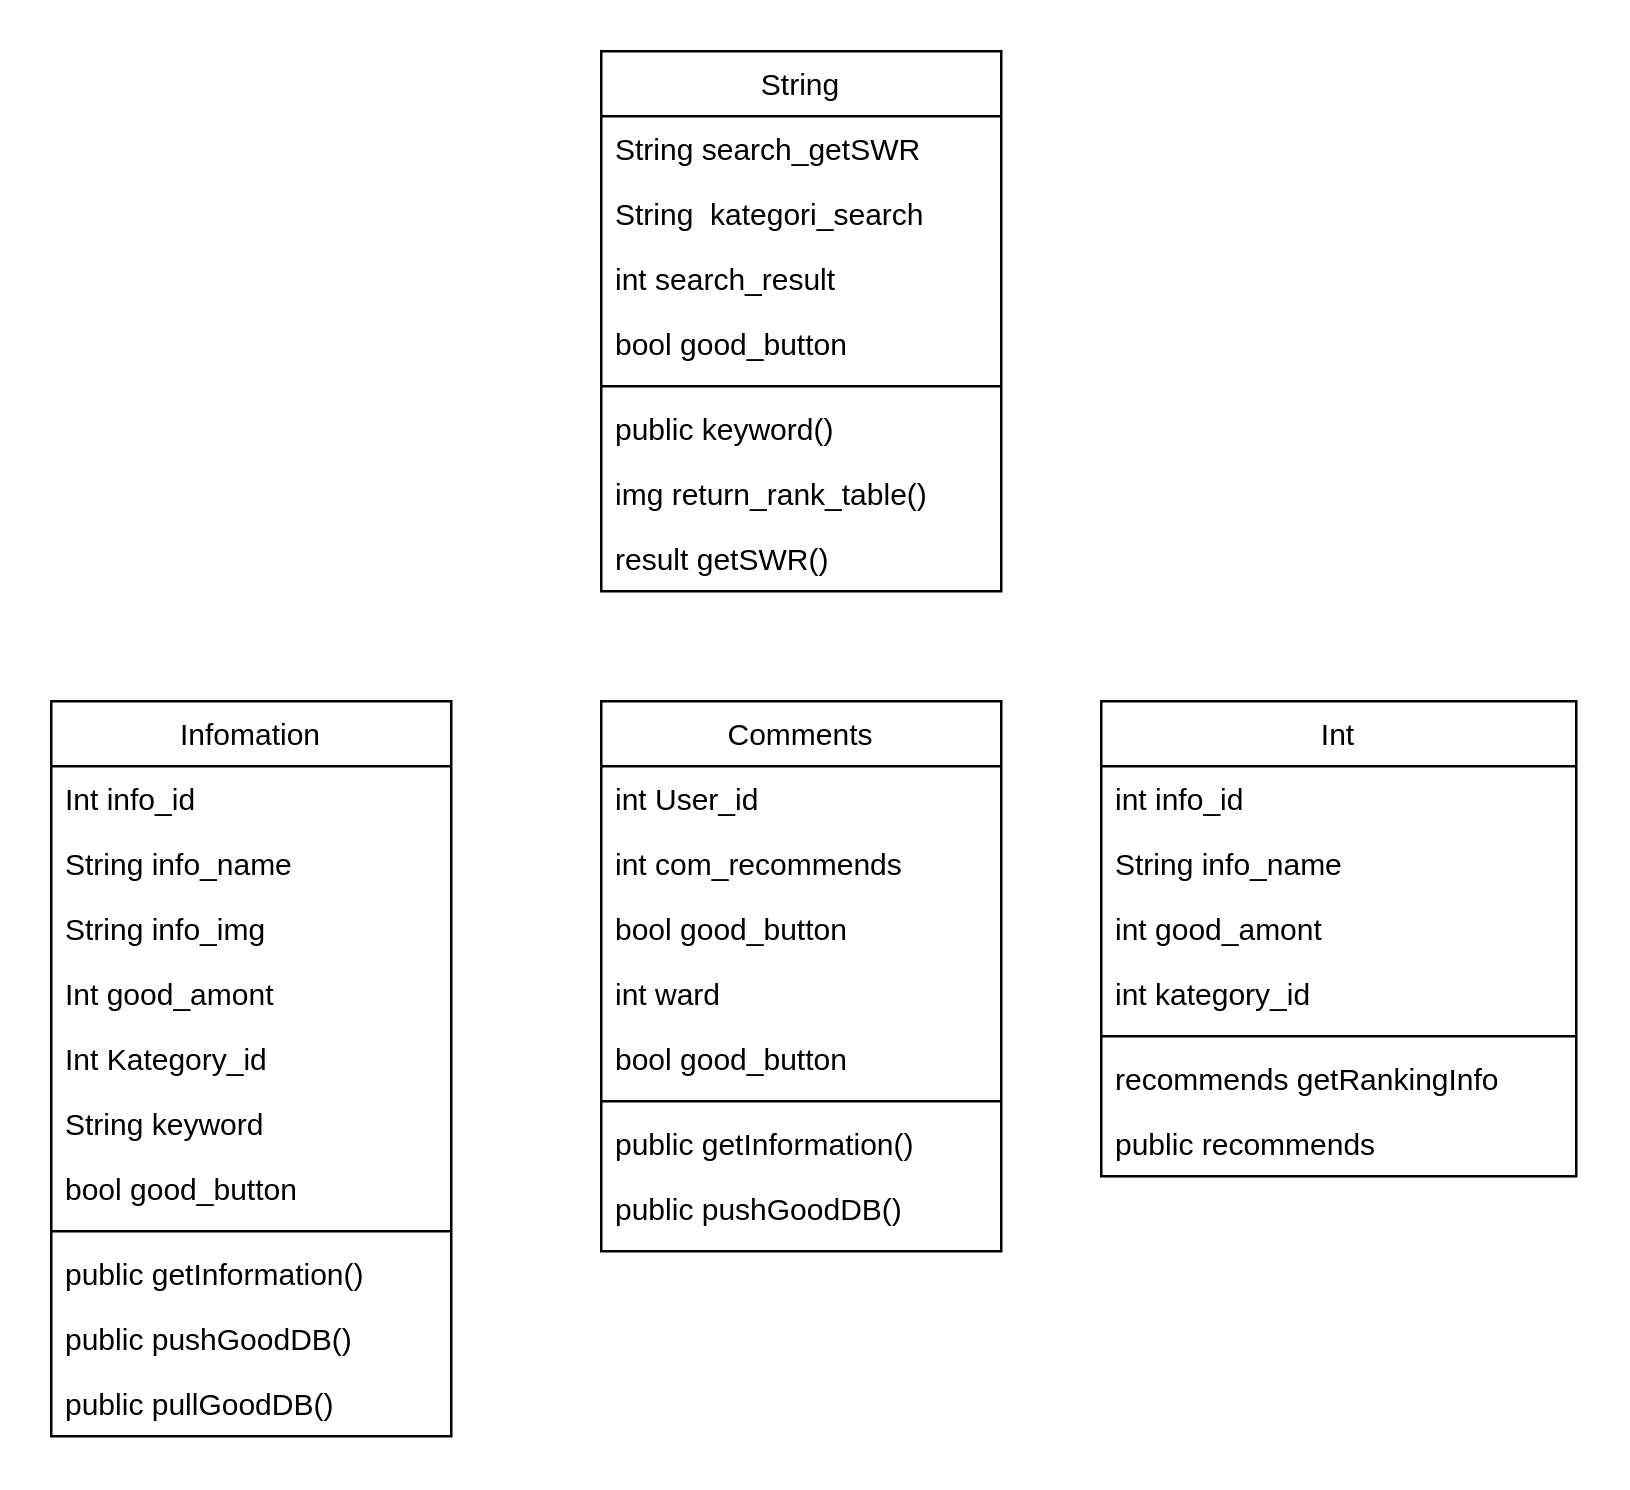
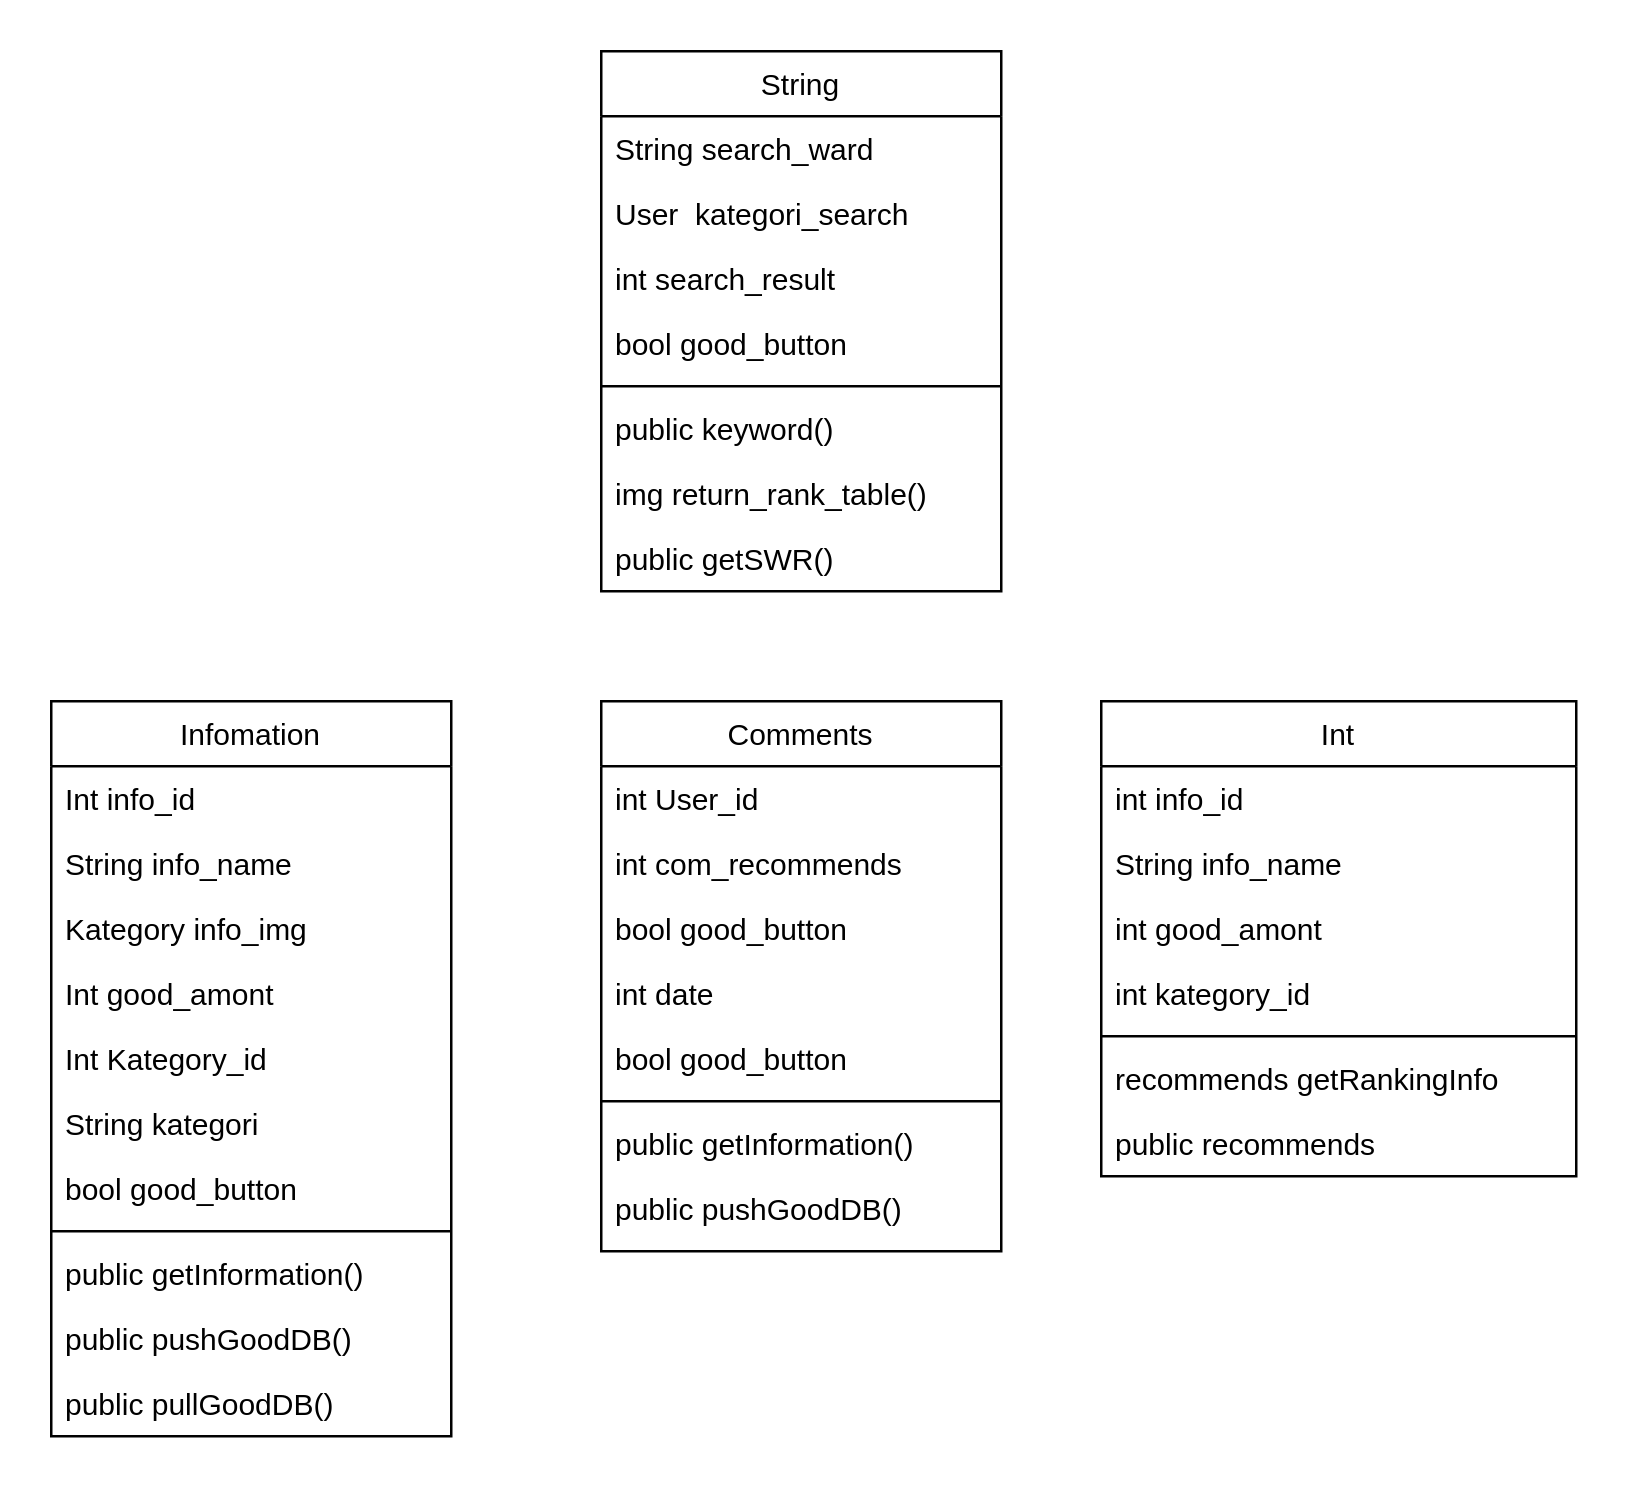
(775, 150) -> (758, 150)
(797, 215) -> (784, 215)
(733, 560) -> (729, 560)
(175, 930) -> (196, 930)
(674, 995) -> (674, 995)
(175, 1125) -> (179, 1125)
